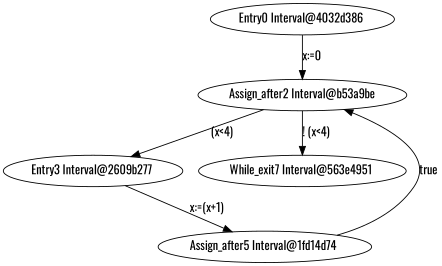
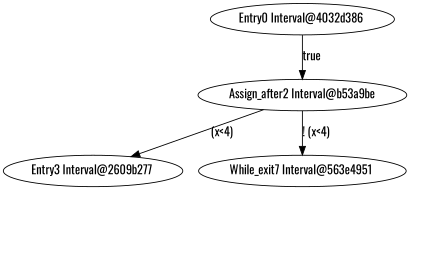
(312, 57) -> (312, 57)
(265, 247) -> none
